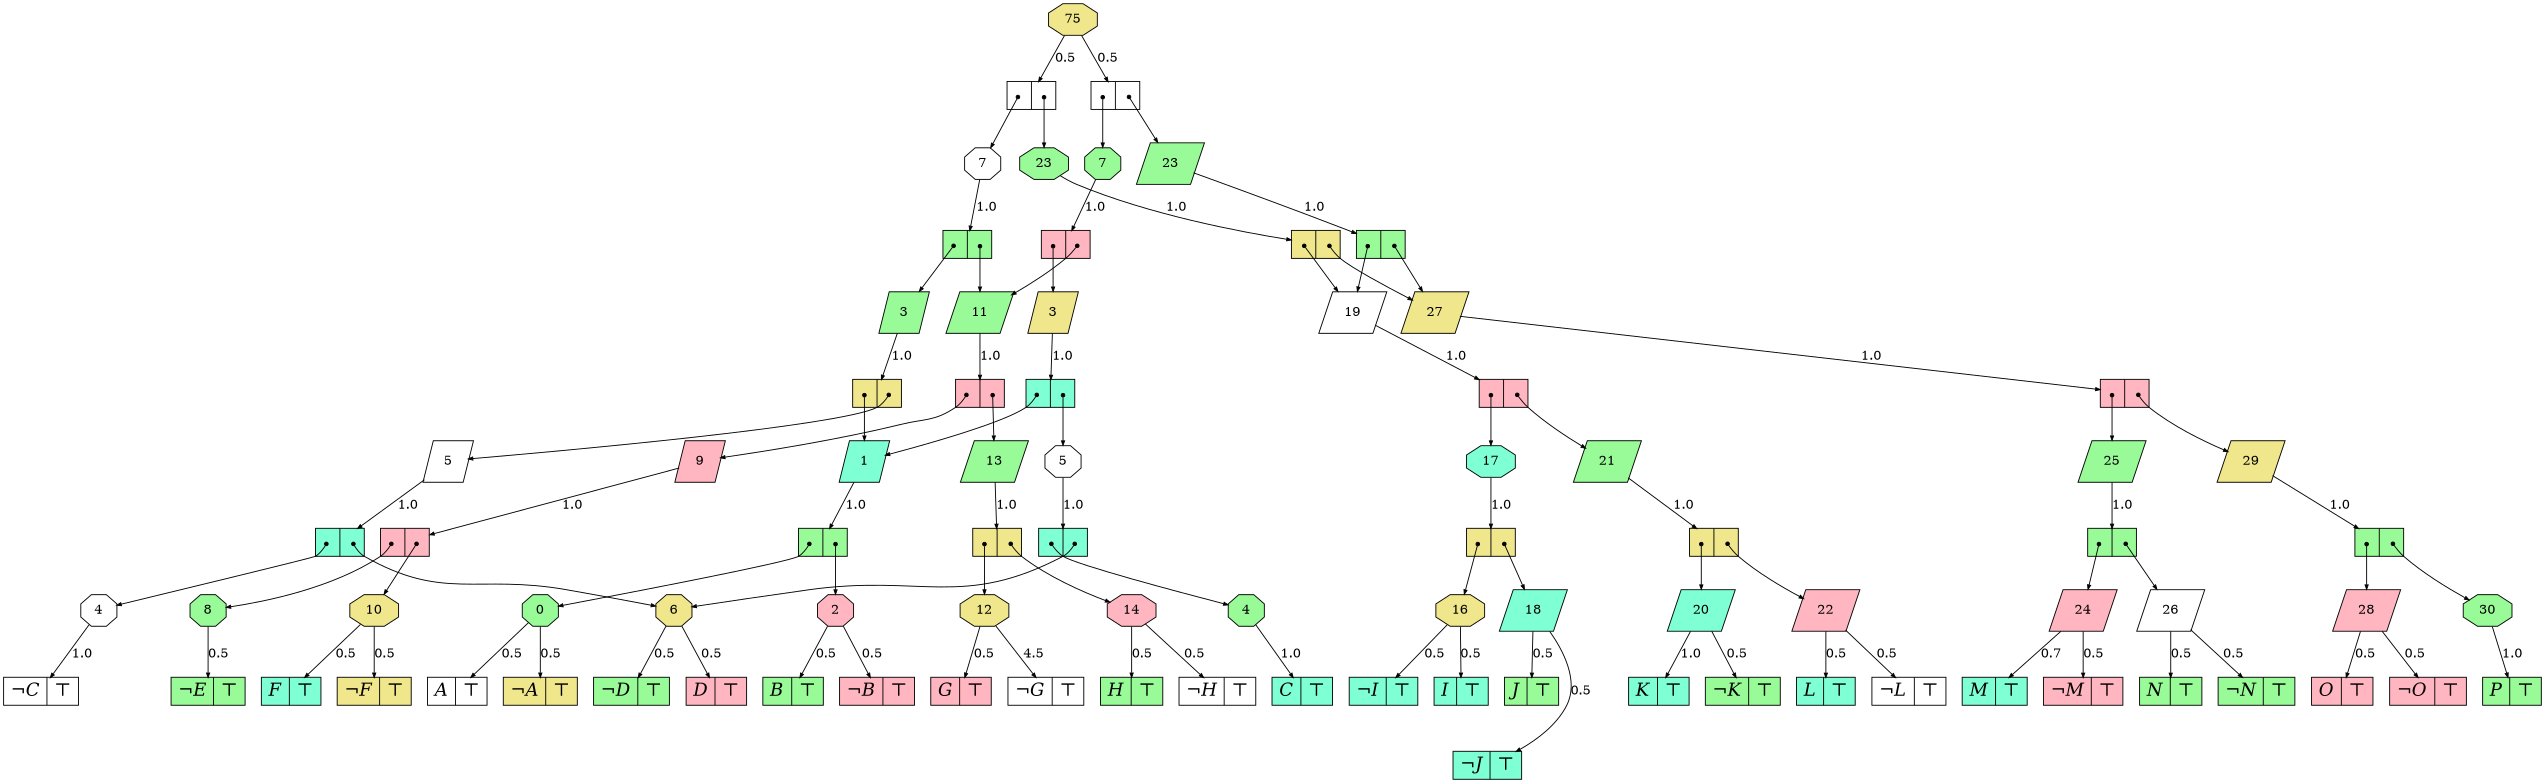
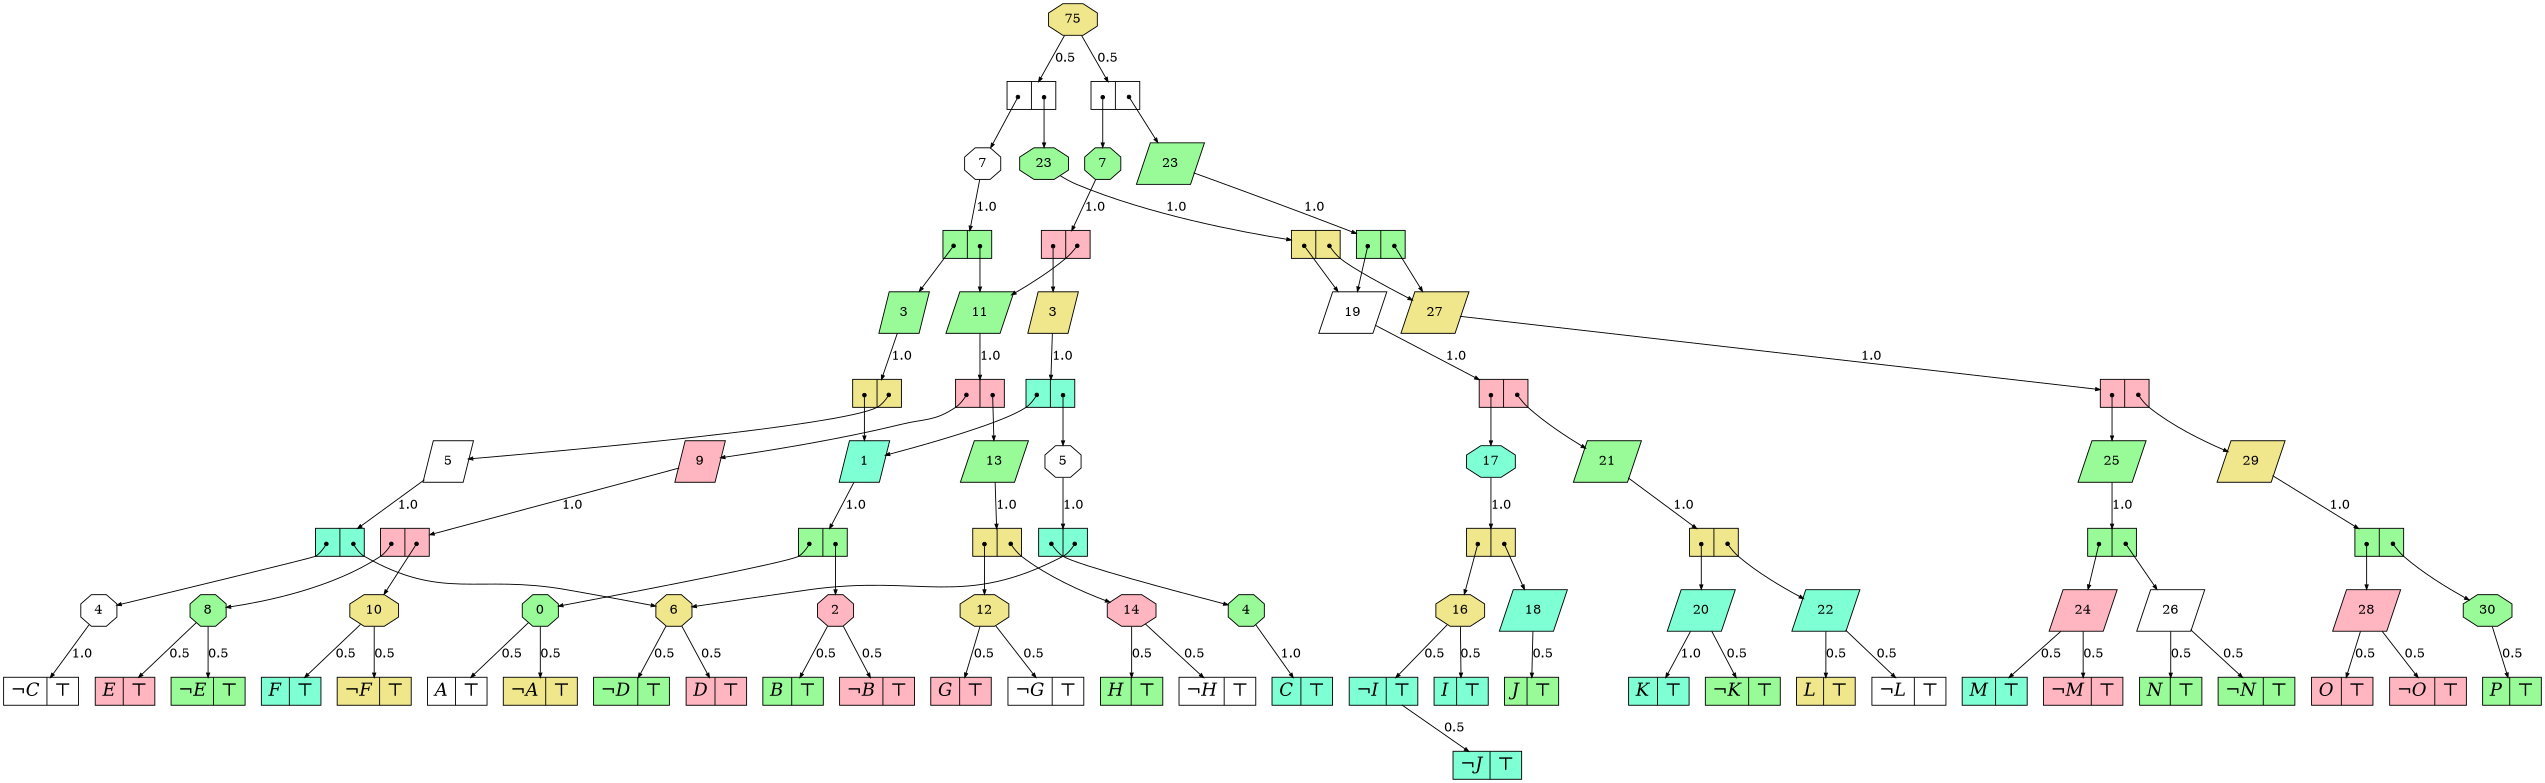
(1826, 610) -> (1826, 610)
(1034, 654) -> (1034, 654)
(2051, 654) -> (2051, 654)
(2512, 654) -> (2512, 654)
none -> (125, 691)
(1826, 691) -> (1826, 691)
(1569, 698) -> (1433, 727)
